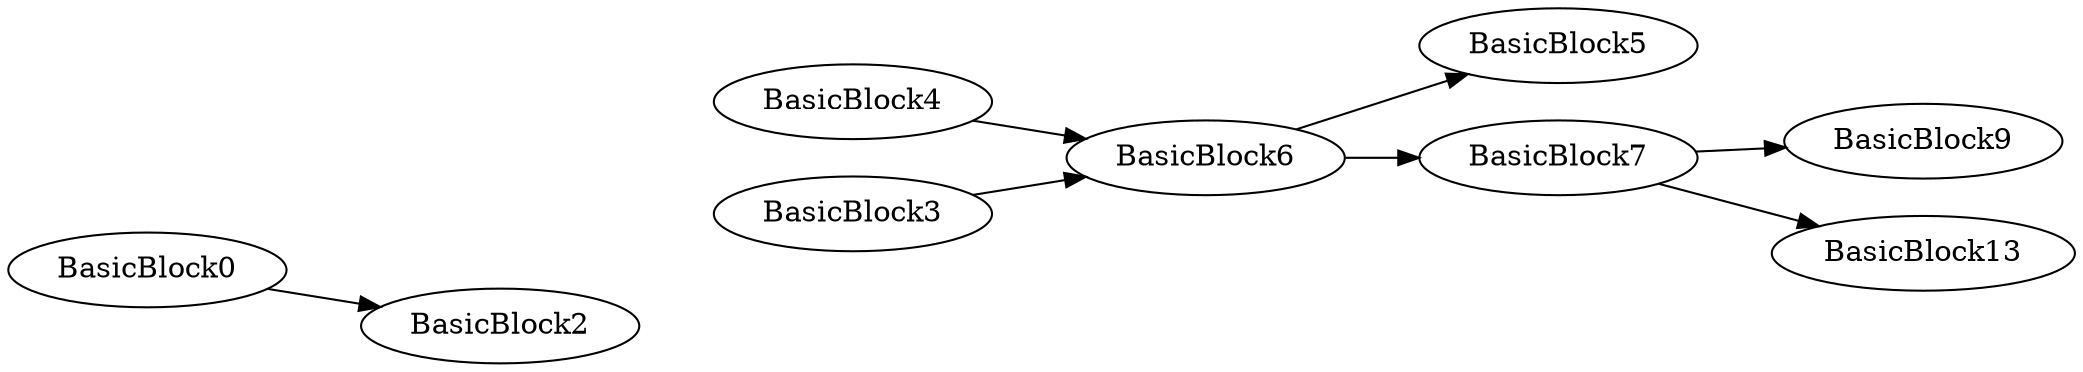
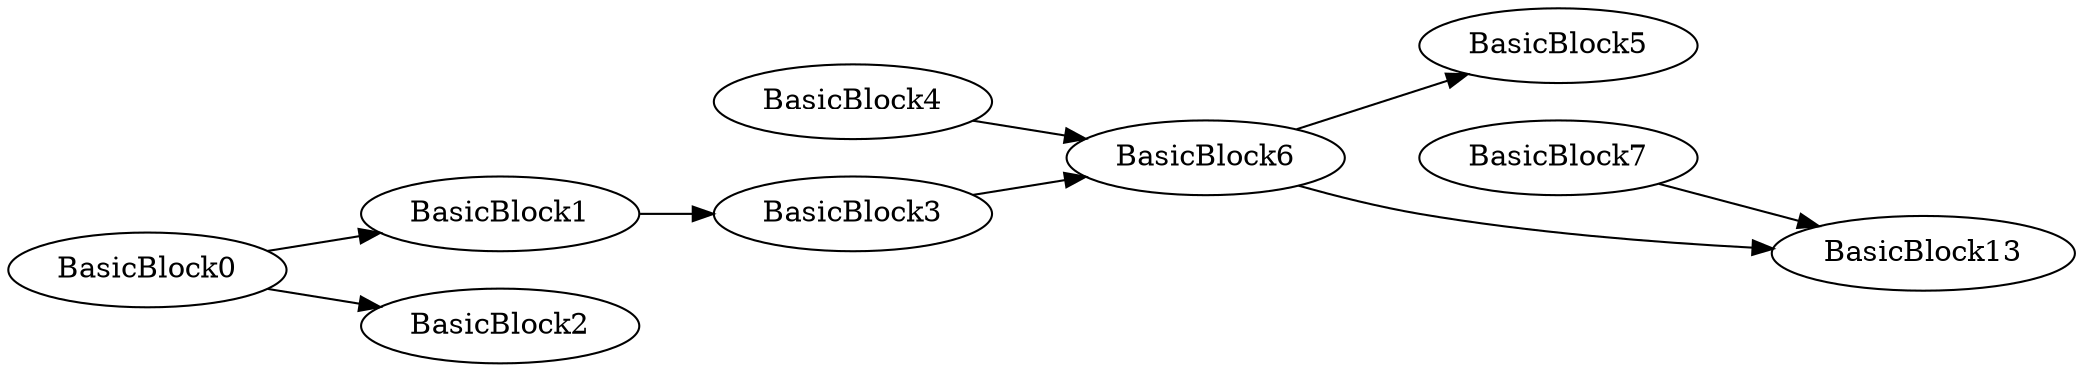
(1923, 141) -> none
(1372, 158) -> (1524, 229)
none -> (500, 214)
